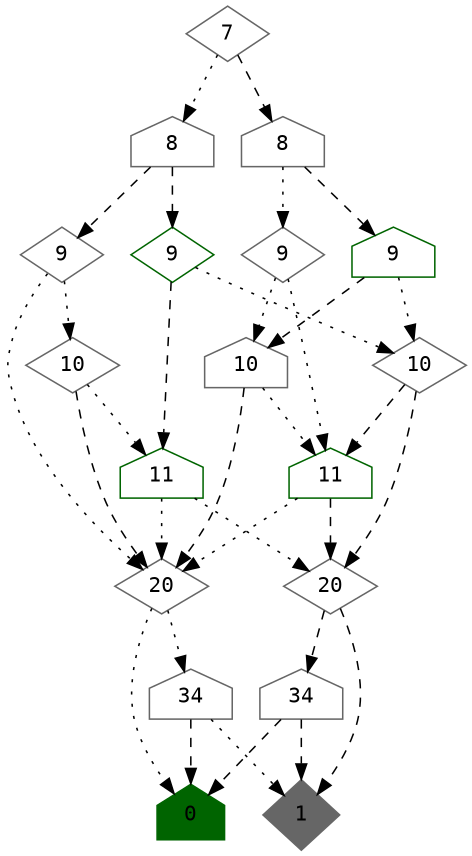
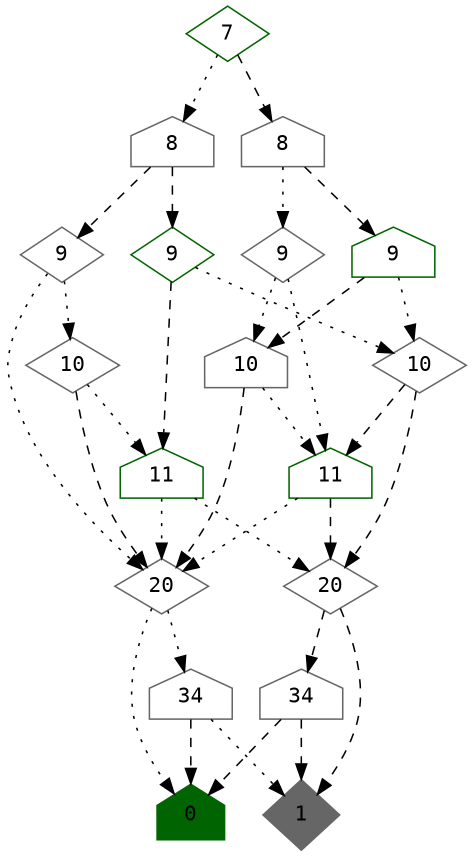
(228, 34) -> (228, 34)
